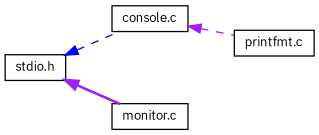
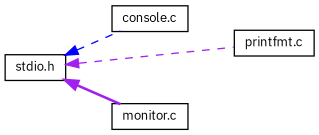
(217, 32) -> (156, 55)
